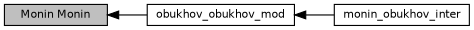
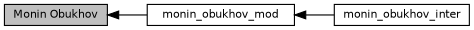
(56, 15) -> (56, 15)
(221, 15) -> (221, 15)
